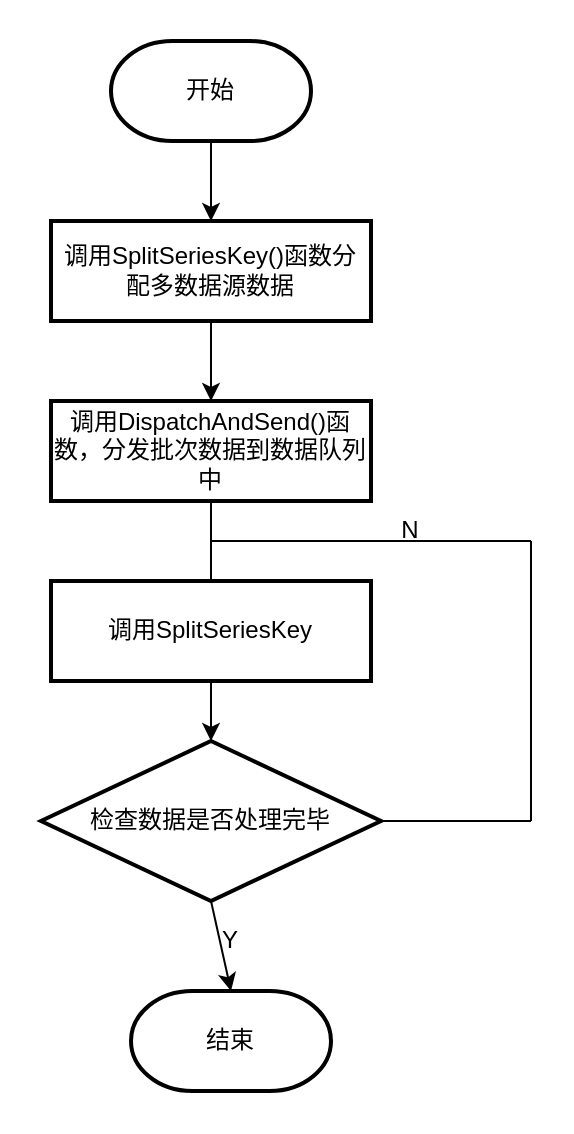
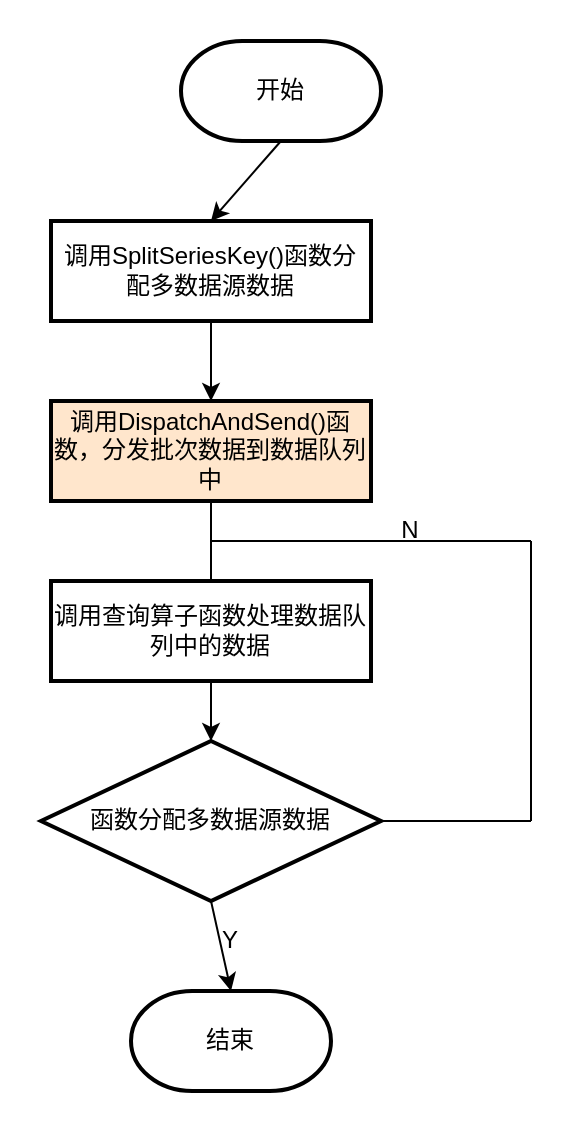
(211, 91) -> (281, 91)
(211, 451) -> (211, 451)
(211, 631) -> (211, 631)
(211, 821) -> (211, 821)
